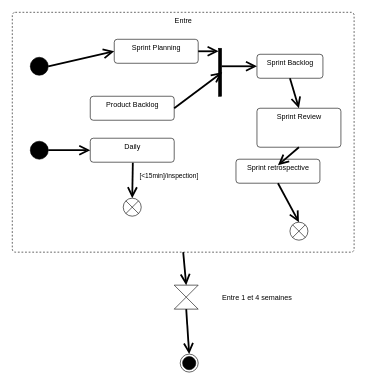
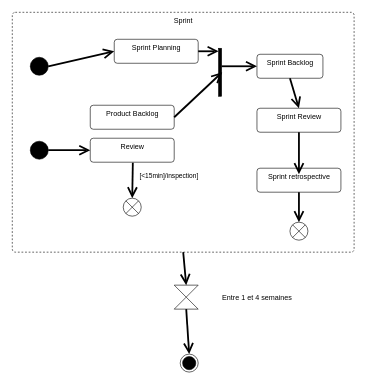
(184, 21) -> (184, 21)
(132, 108) -> (132, 117)
(299, 128) -> (299, 120)
(133, 147) -> (133, 147)
(278, 171) -> (299, 180)
